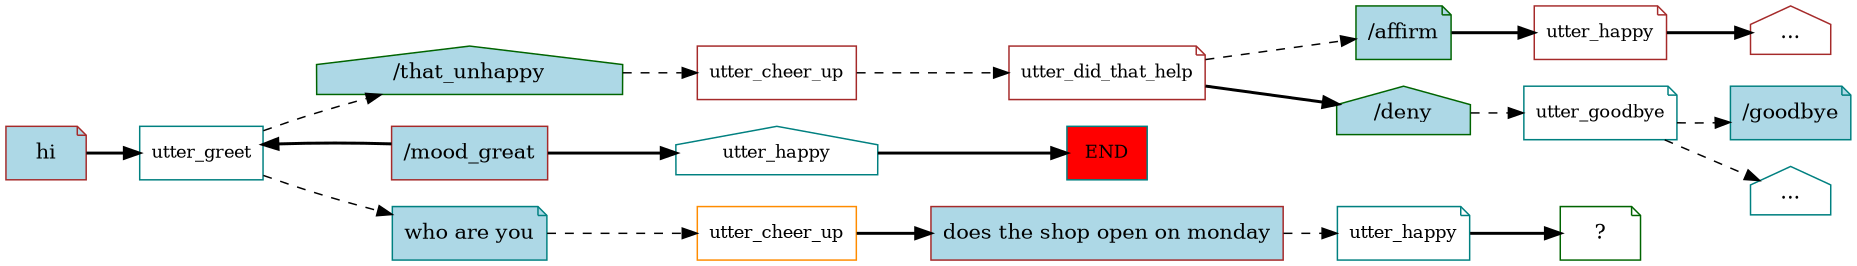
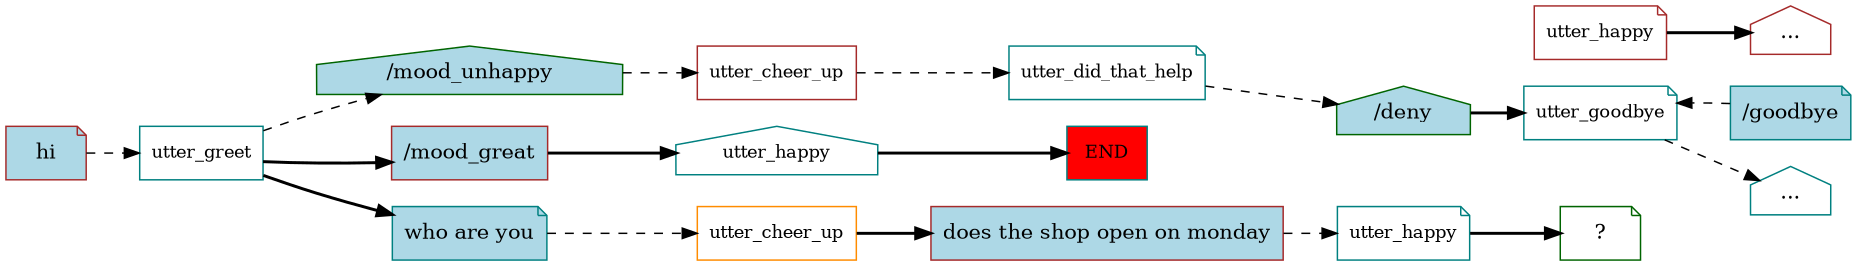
(1404, 33) -> none
(470, 73) -> (470, 73)
(1107, 73) -> (1107, 73)
(1264, 94) -> (1264, 94)
(1489, 113) -> (1489, 113)
(1696, 123) -> (1711, 103)
(335, 143) -> (320, 163)
(105, 153) -> (105, 153)
(320, 194) -> (320, 194)
